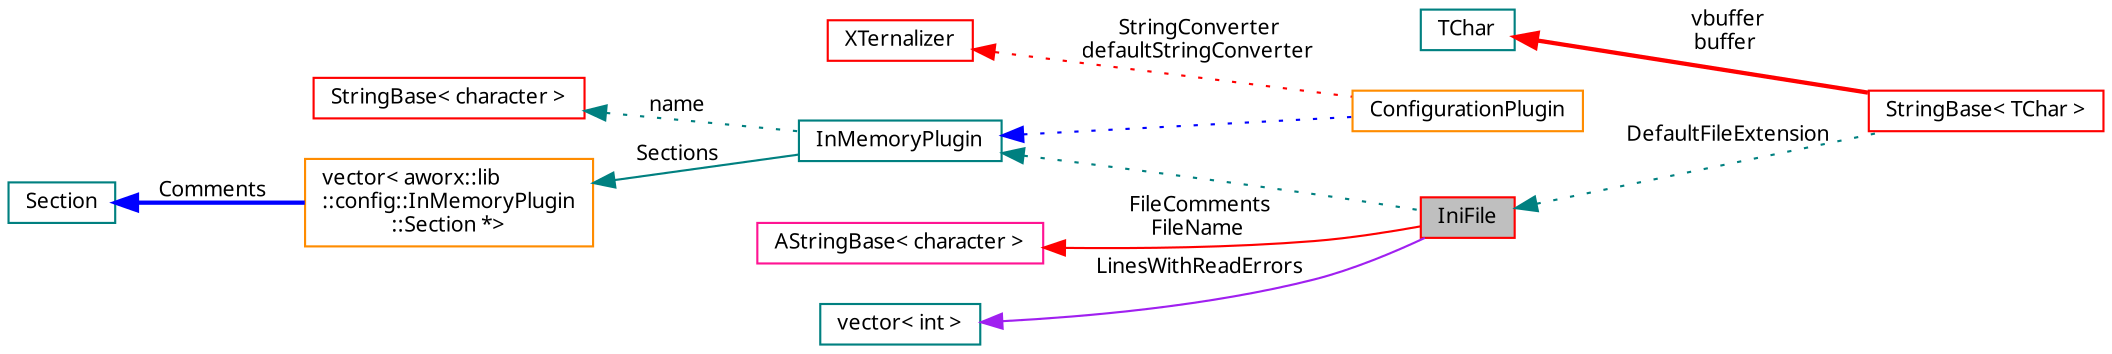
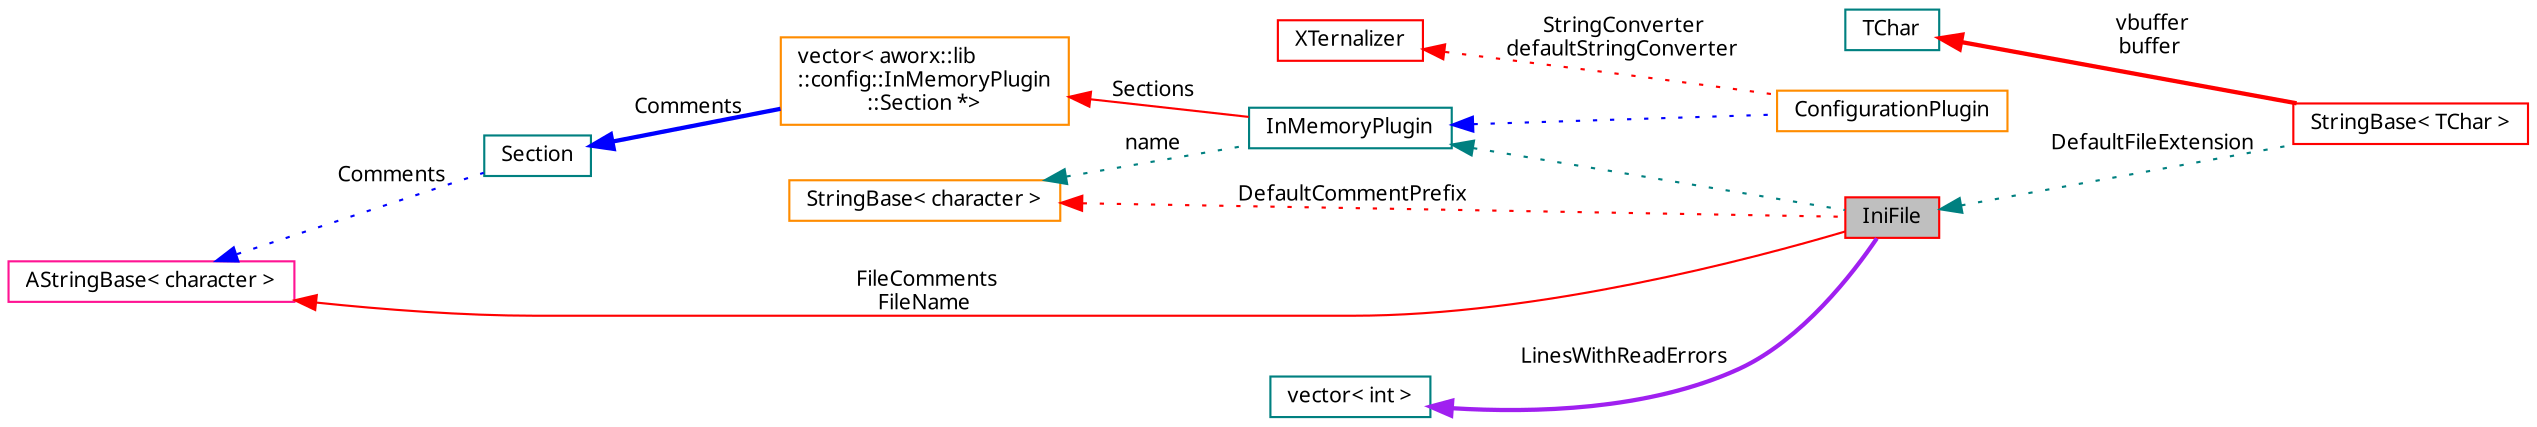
(449, 98) -> (925, 201)
(706, 167) -> (1170, 108)
none -> (1464, 210)
none -> (360, 213)
(1218, 299) -> (1692, 386)
